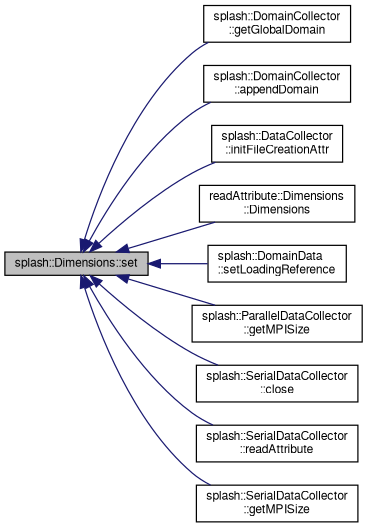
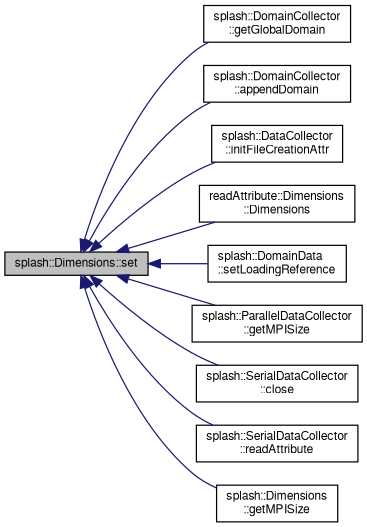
(277, 504) -> (277, 504)
